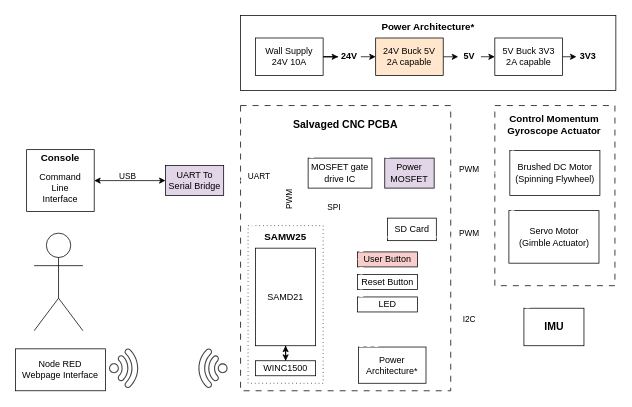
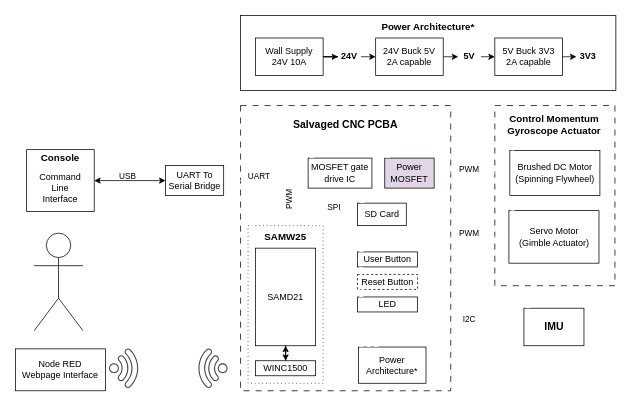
(409, 57) -> (409, 57)
(194, 180) -> (194, 180)
(412, 229) -> (382, 214)
(387, 259) -> (387, 259)
(387, 282) -> (387, 282)
